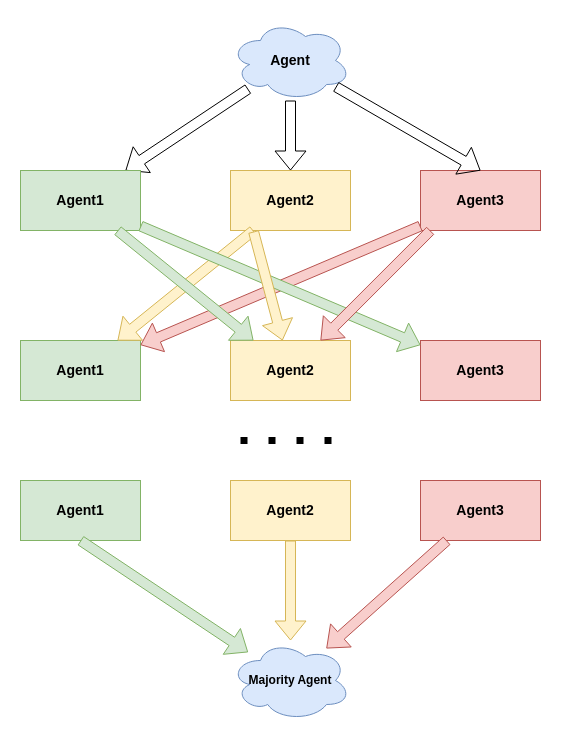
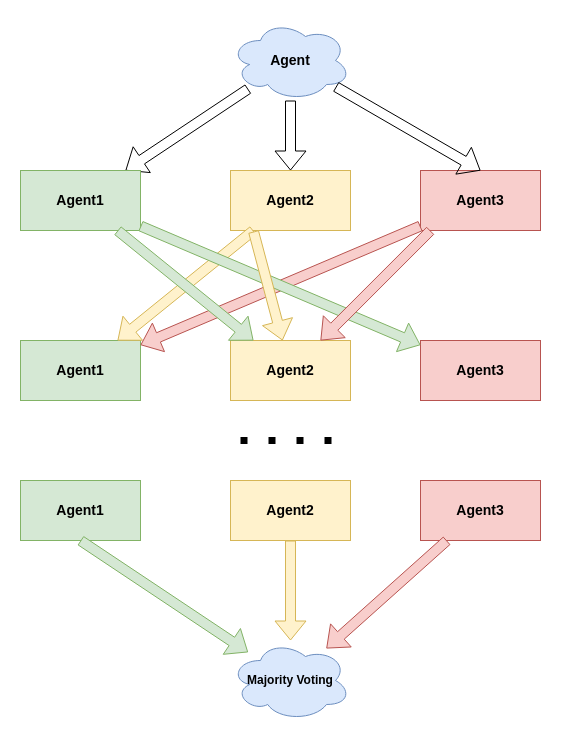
(291, 681) -> (291, 681)
